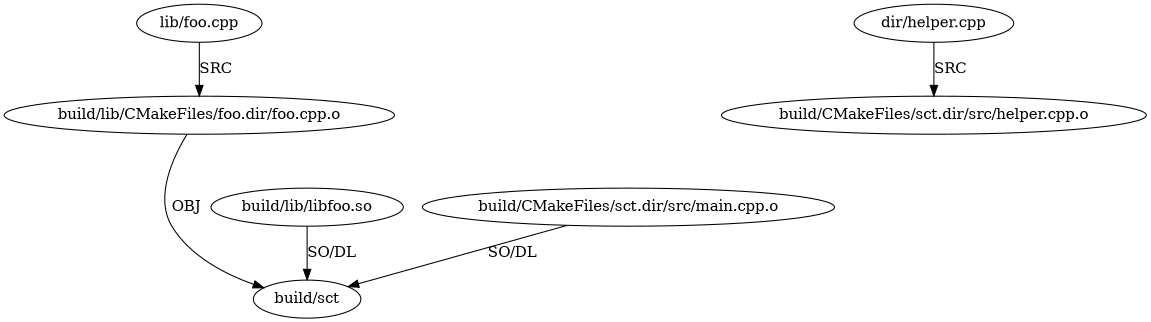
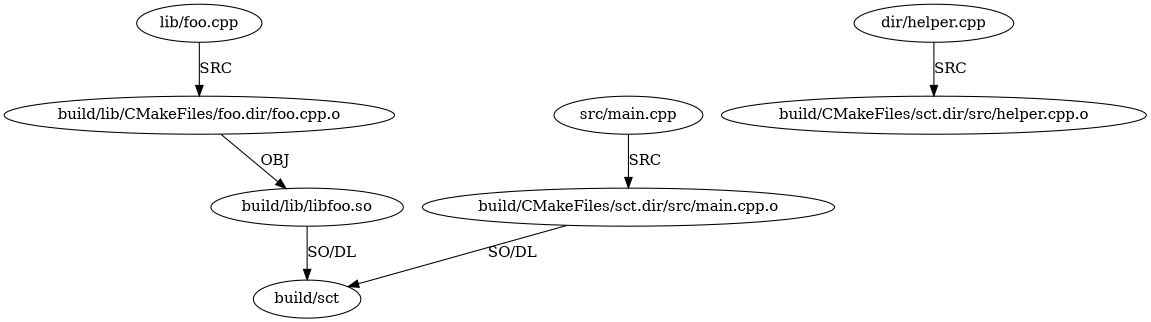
none -> (628, 115)
(173, 228) -> (249, 158)
